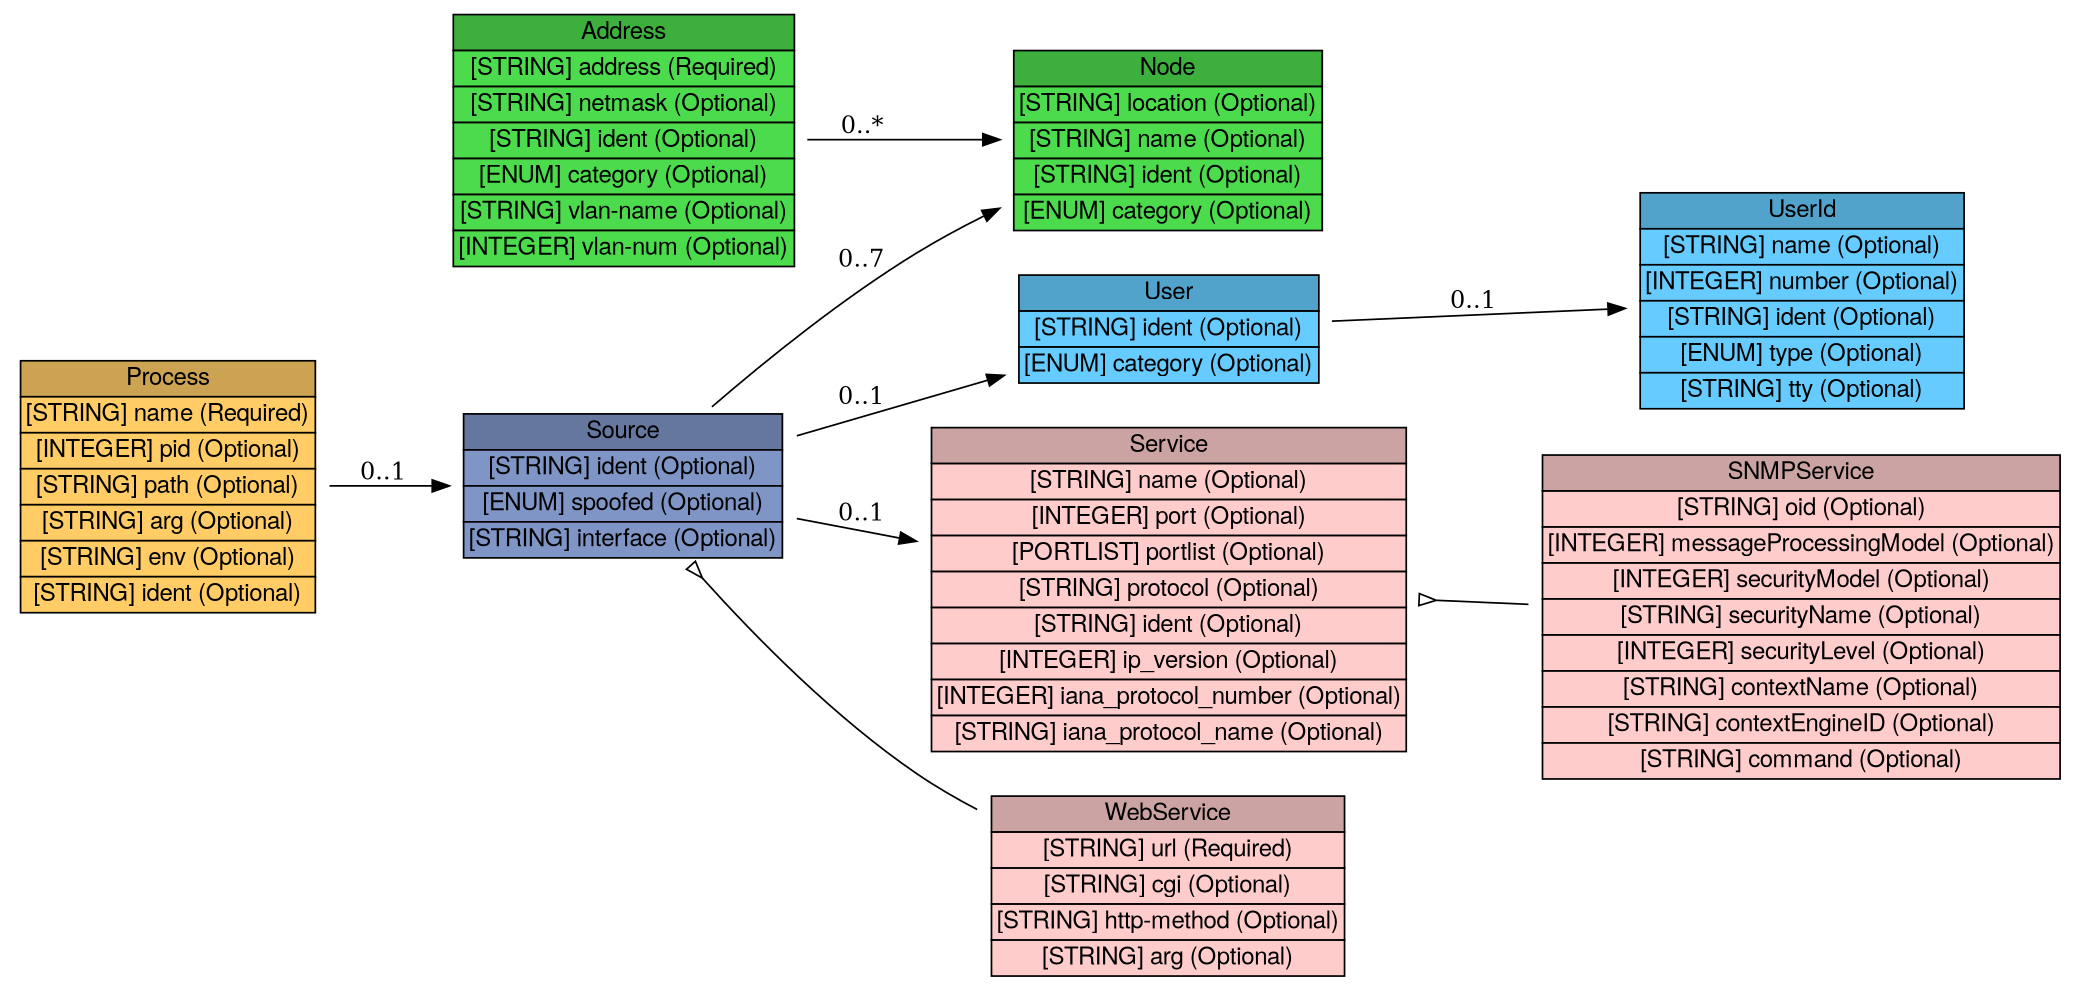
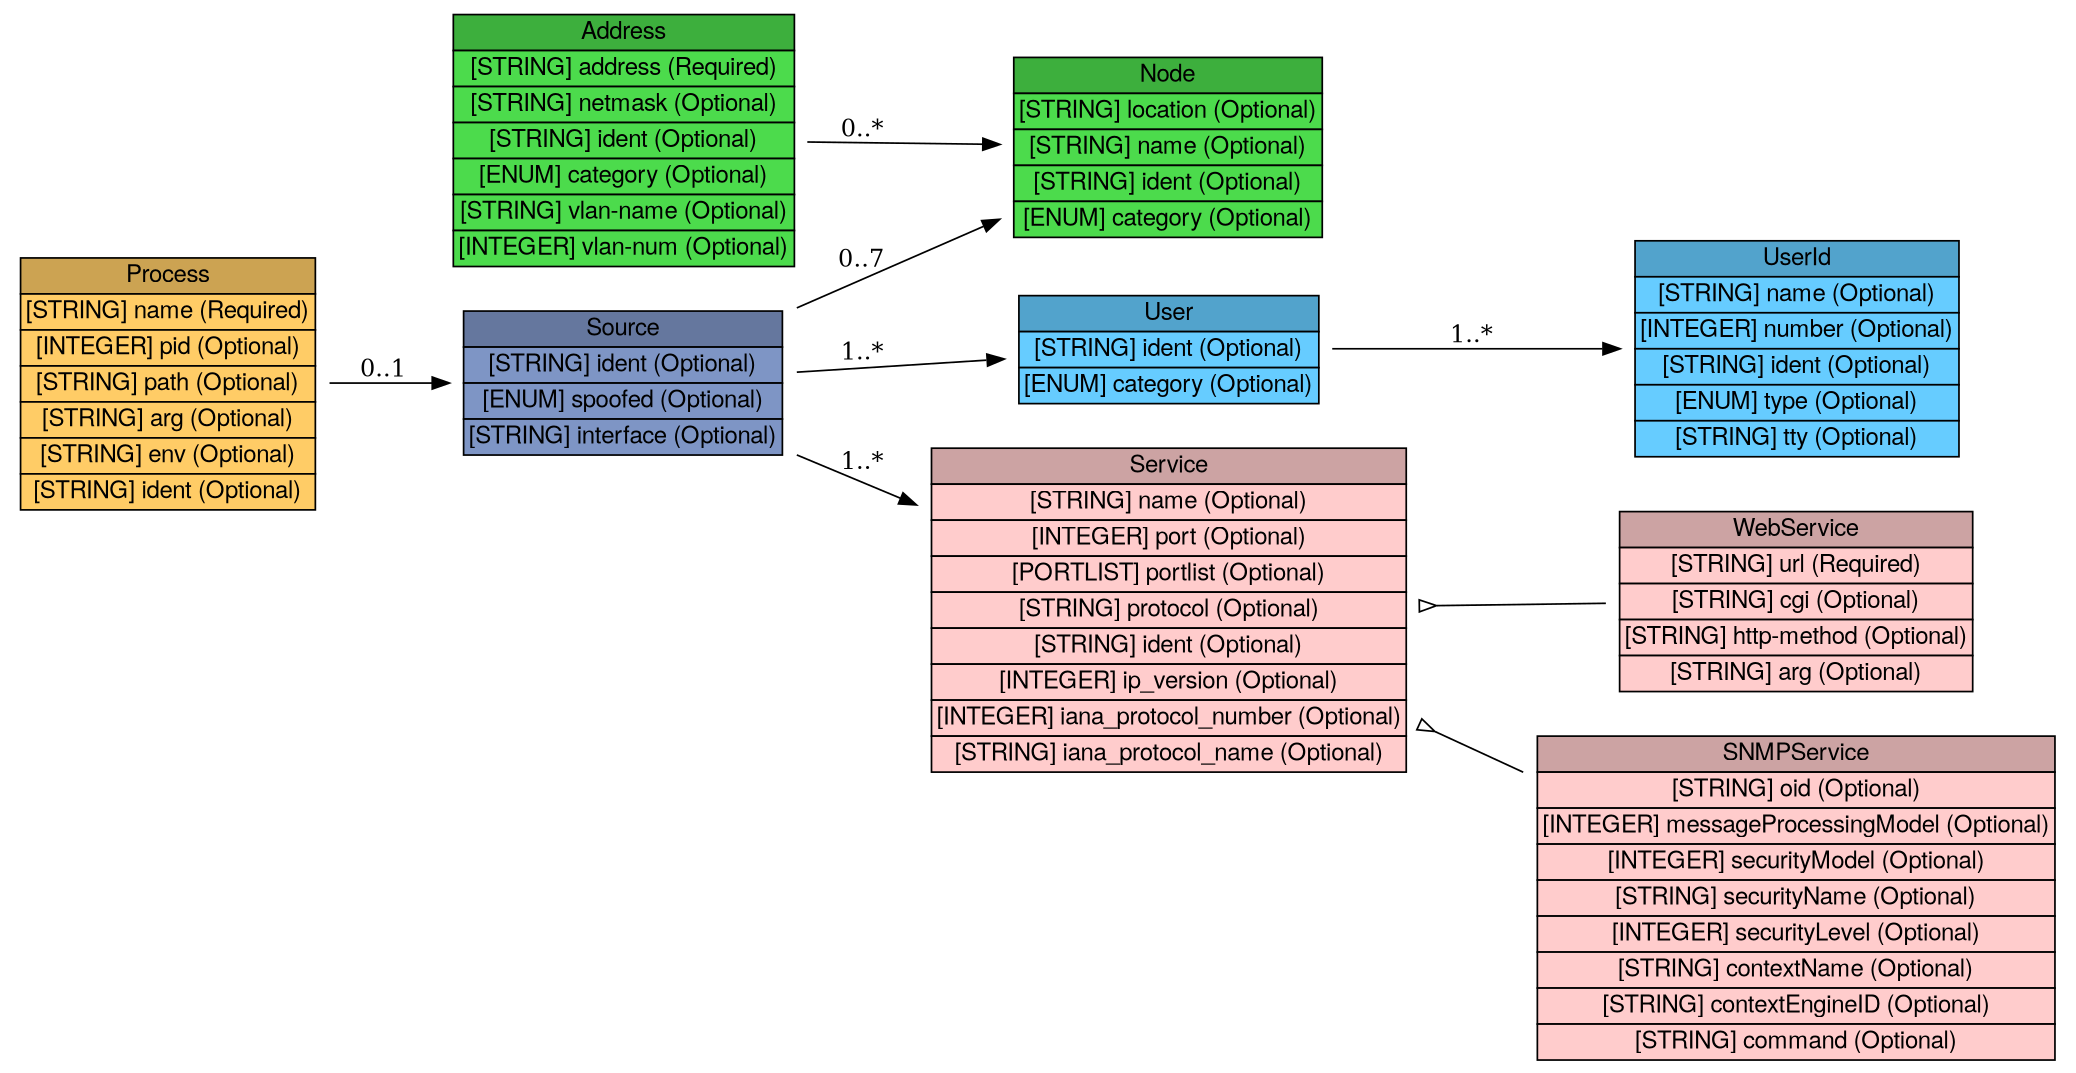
(1474, 302) -> (1471, 336)
(862, 398) -> (862, 353)
(862, 514) -> (862, 463)
(830, 706) -> (1521, 604)
